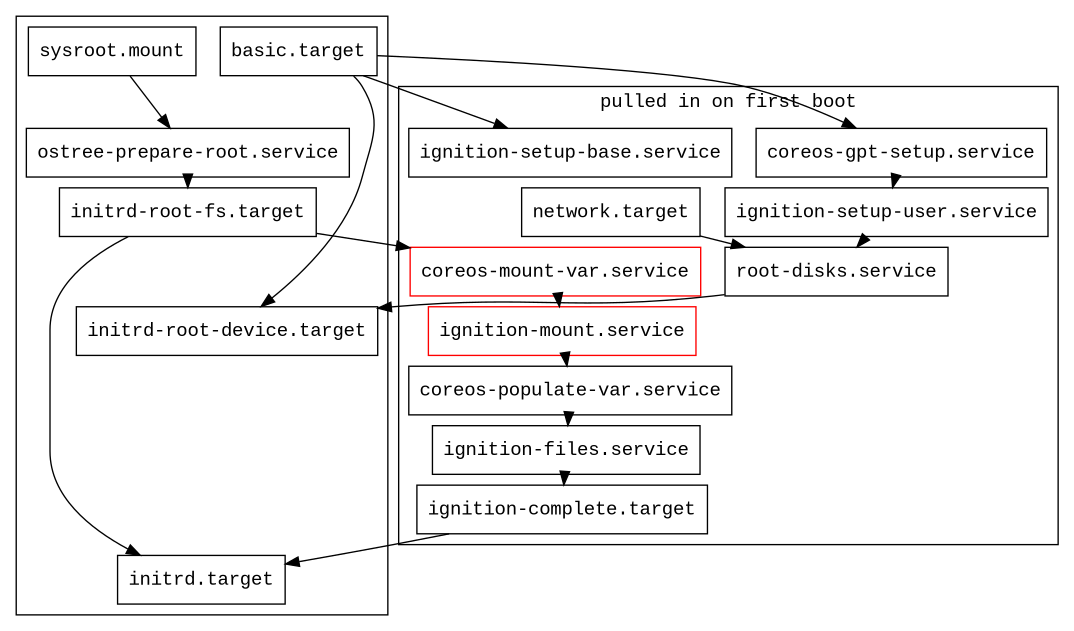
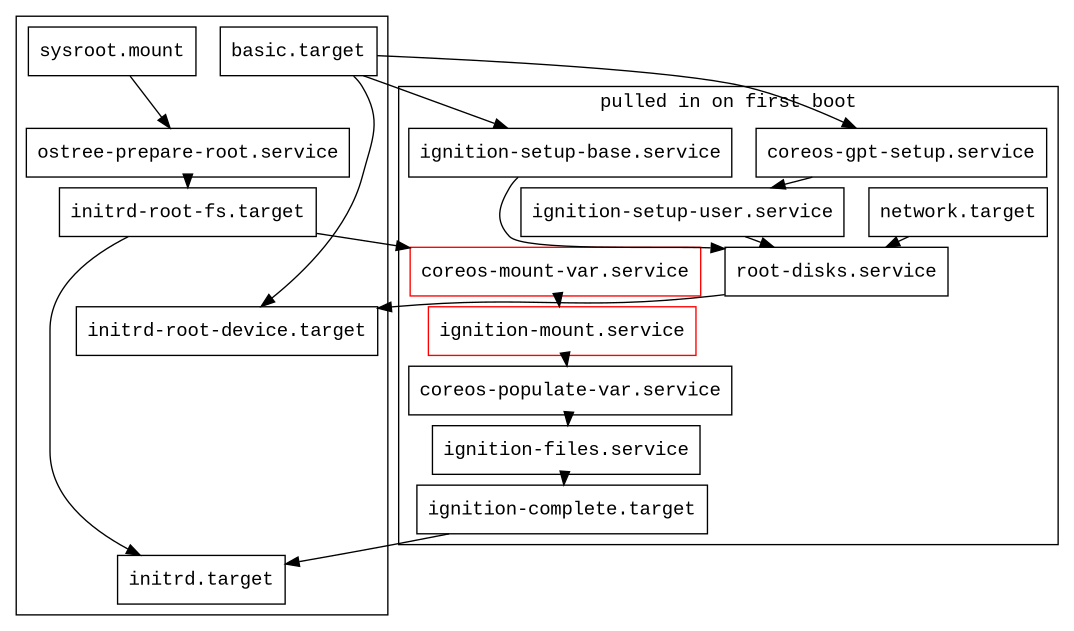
none -> (576, 246)
